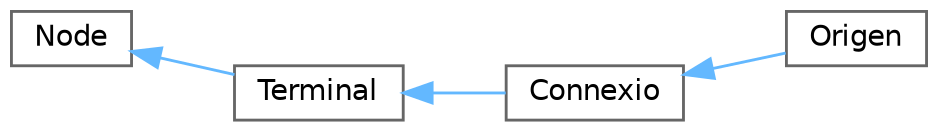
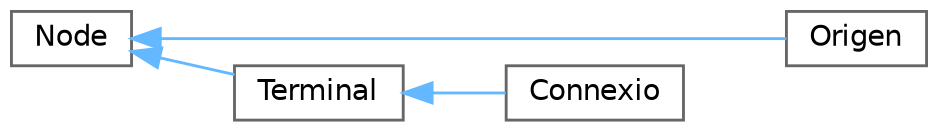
(749, 61) -> (474, 39)
